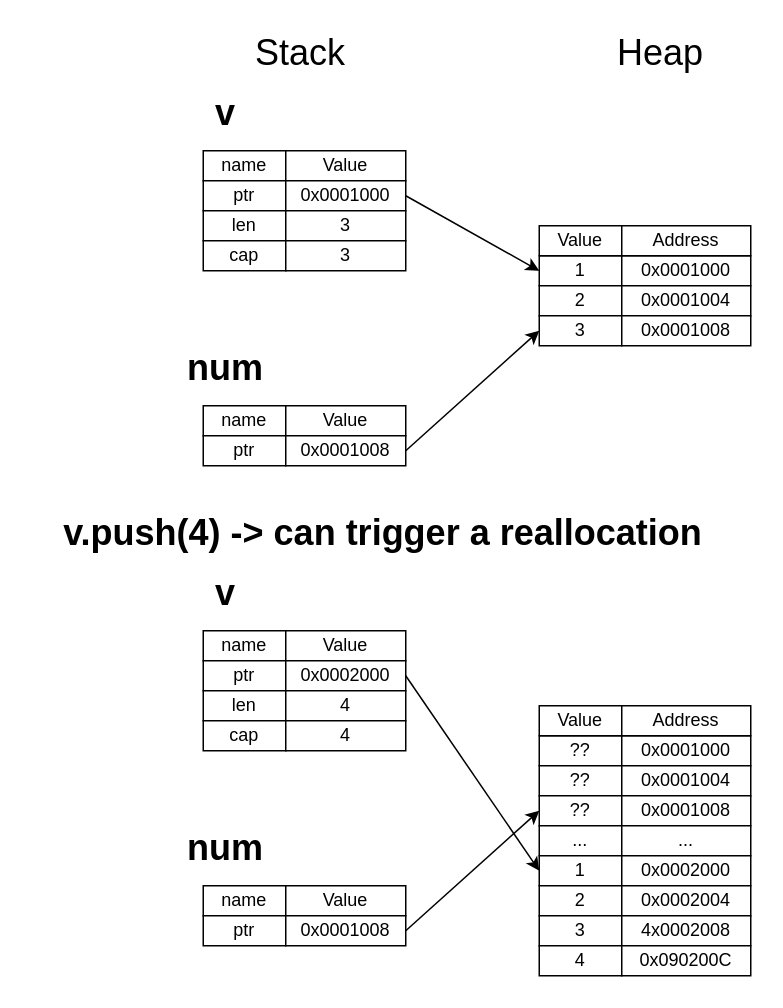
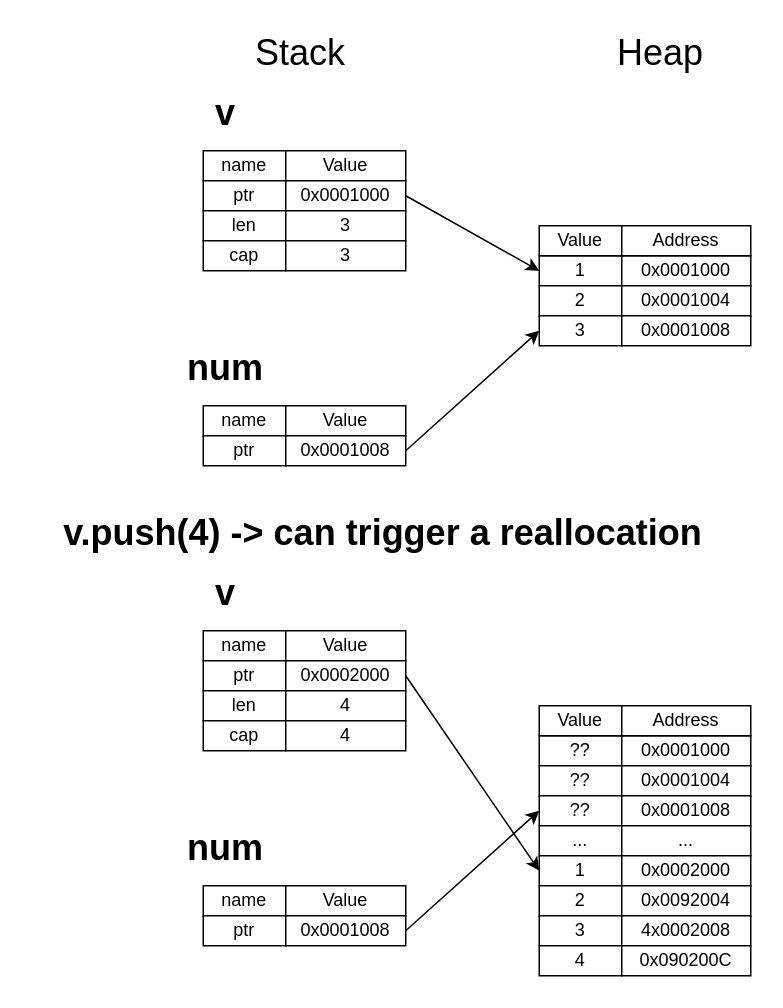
(686, 901) -> (686, 901)
